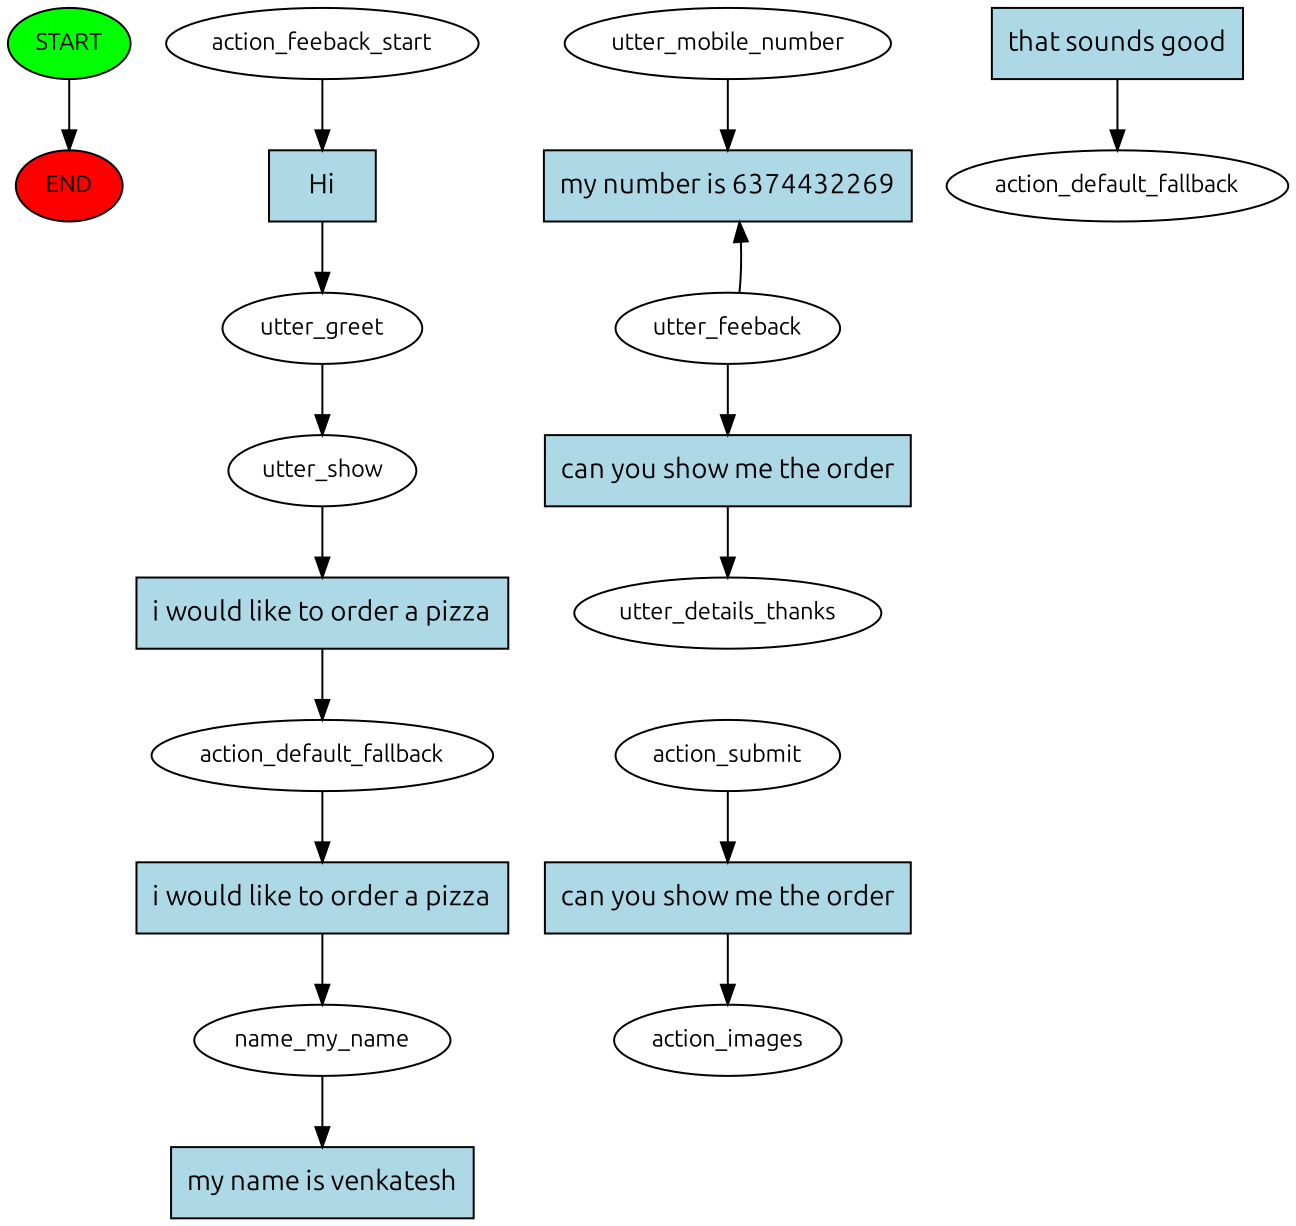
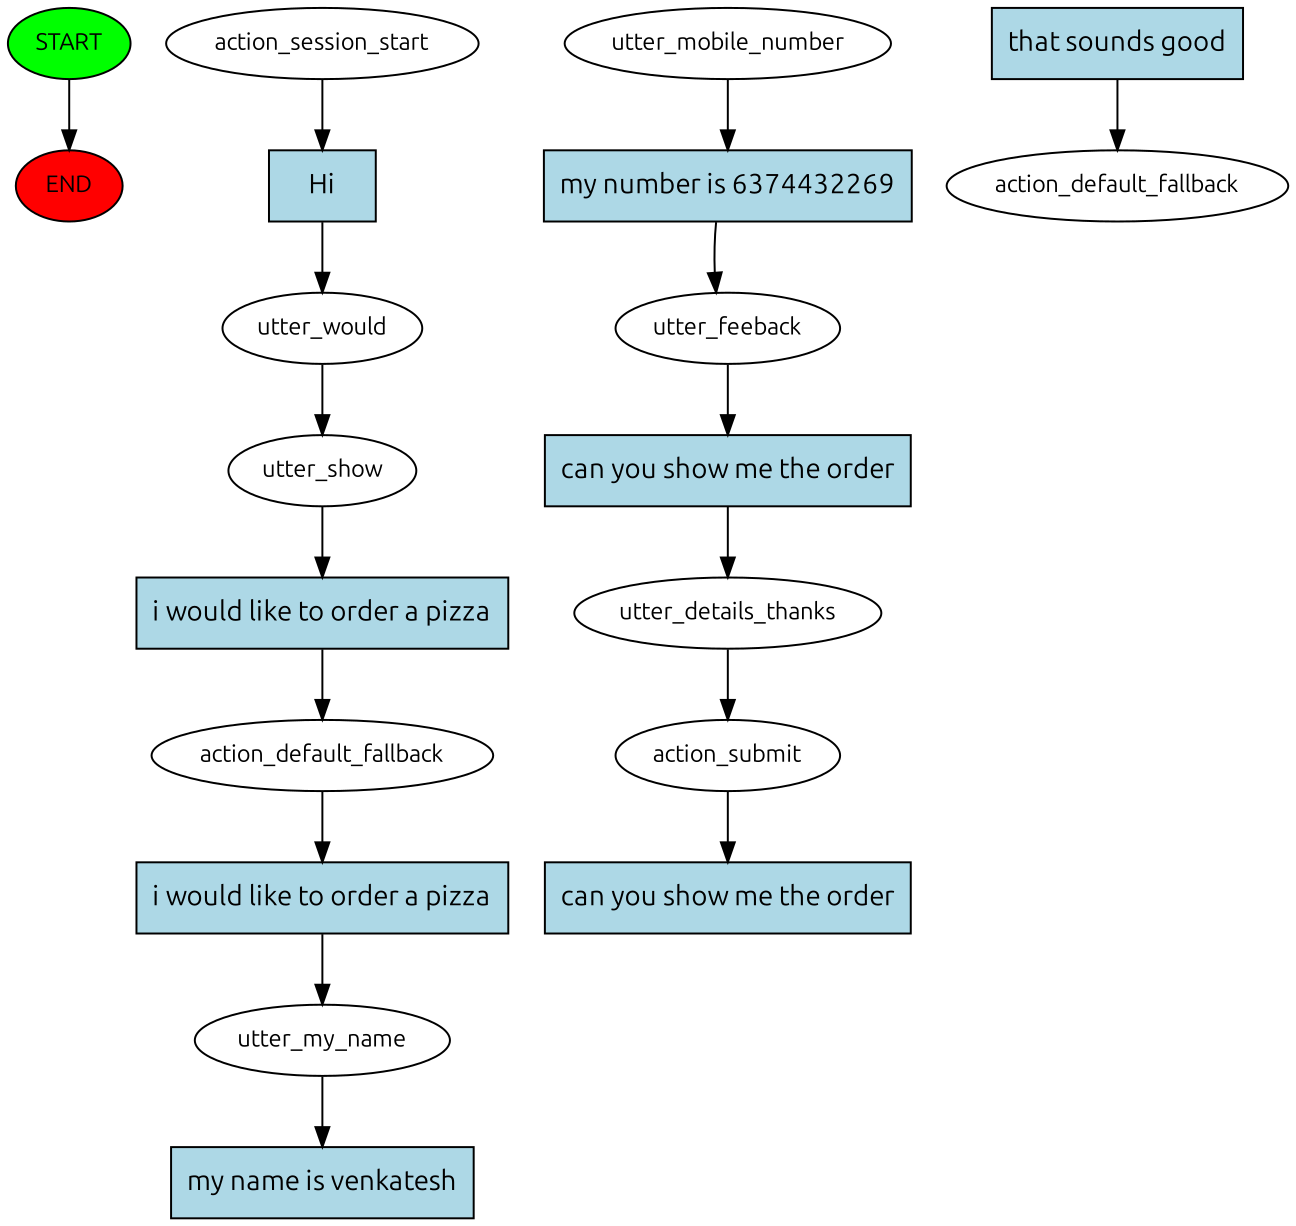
(322, 44) -> (322, 44)
(741, 267) -> (715, 247)
(322, 328) -> (322, 328)
none -> (728, 675)
(322, 1040) -> (322, 1040)
(728, 1040) -> none
